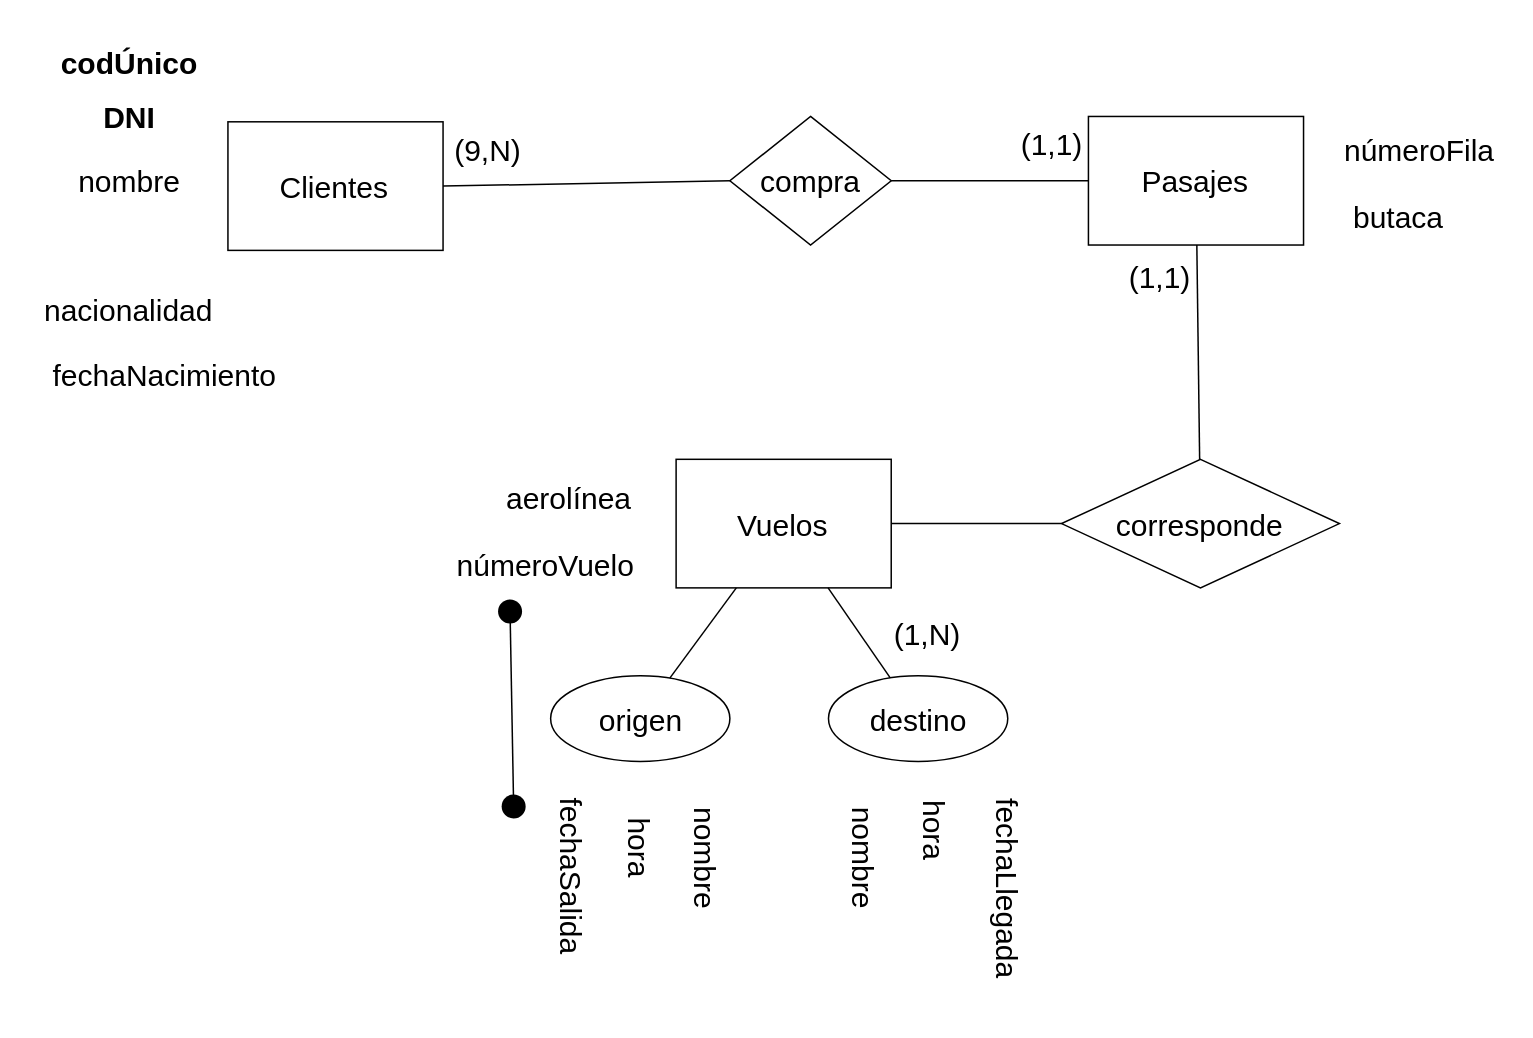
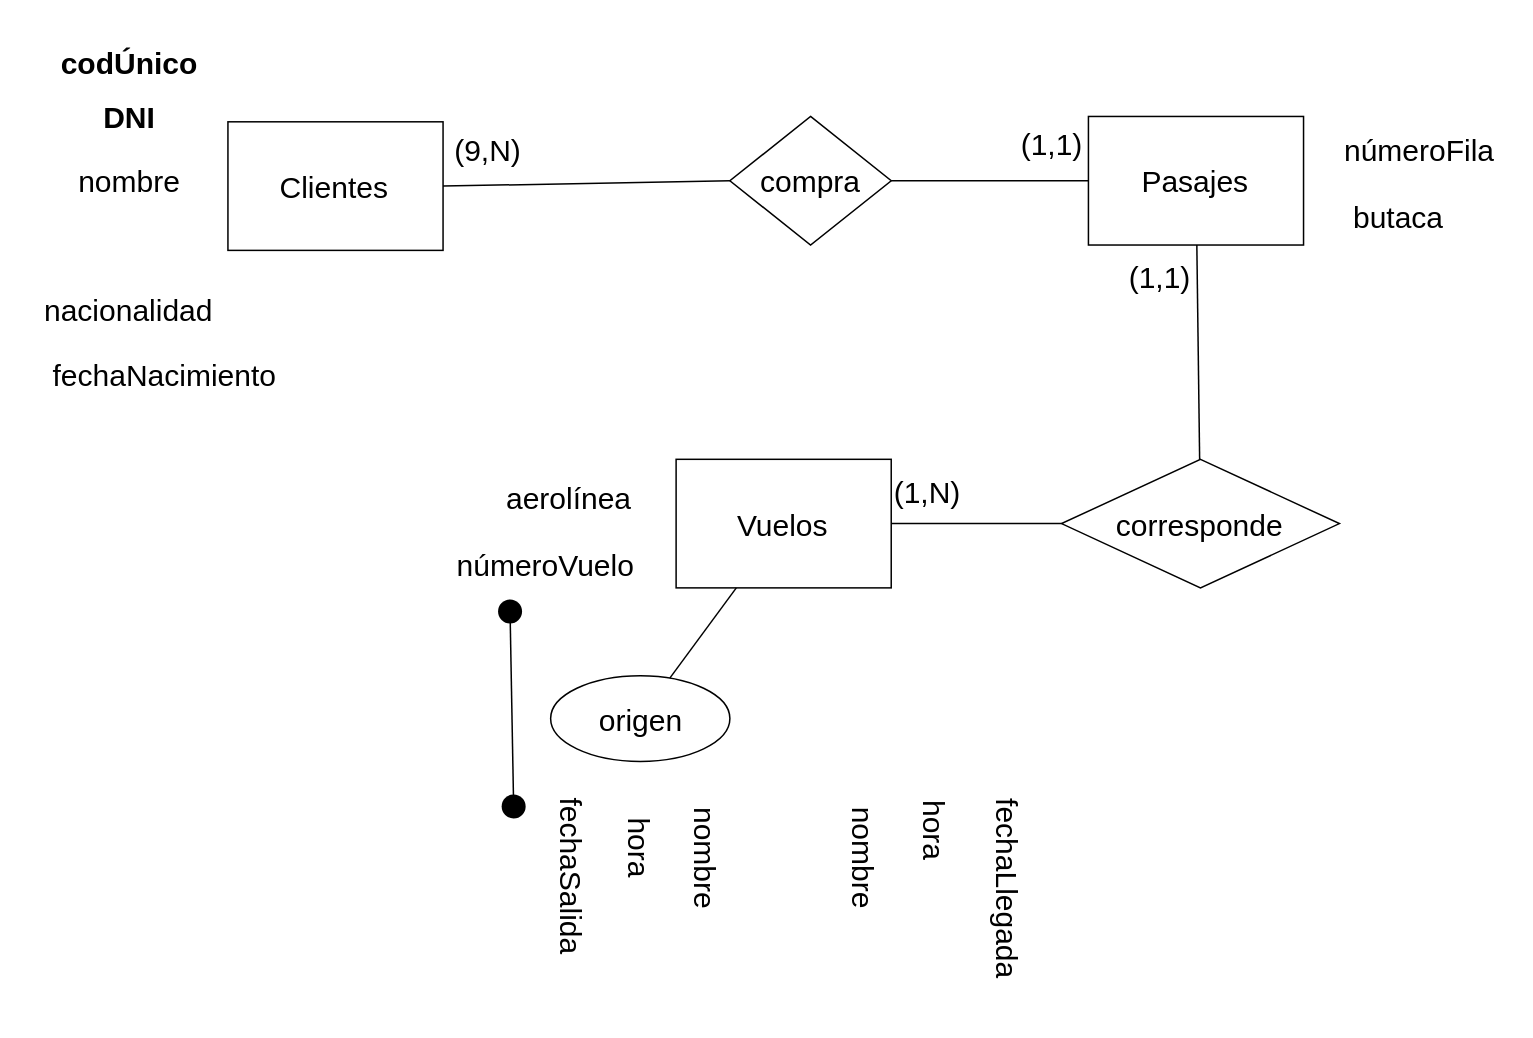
(859, 632) -> none
(927, 634) -> (927, 491)
(918, 719) -> none
